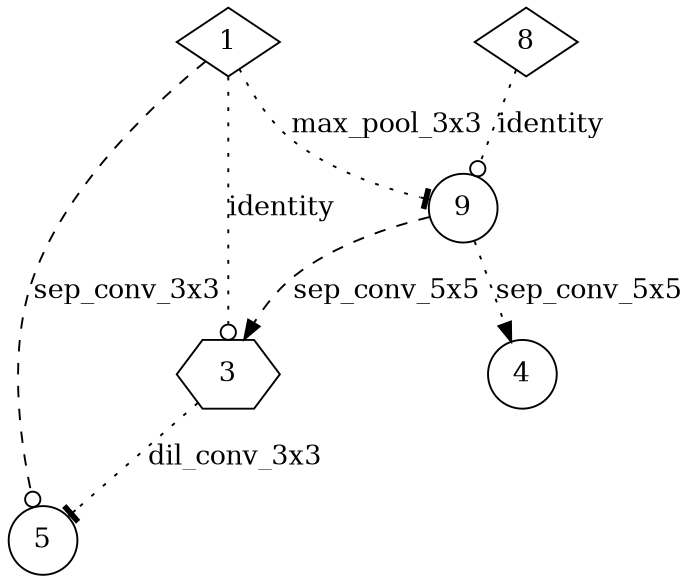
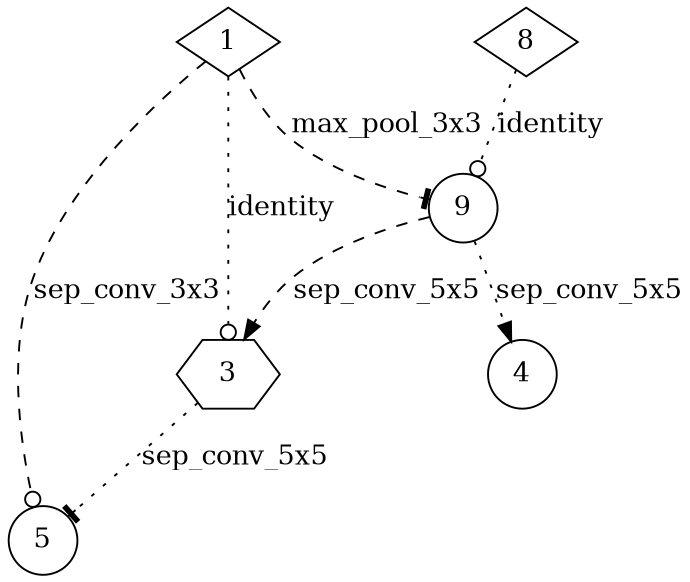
(313, 155) -> (313, 155)
(235, 457) -> (235, 457)
